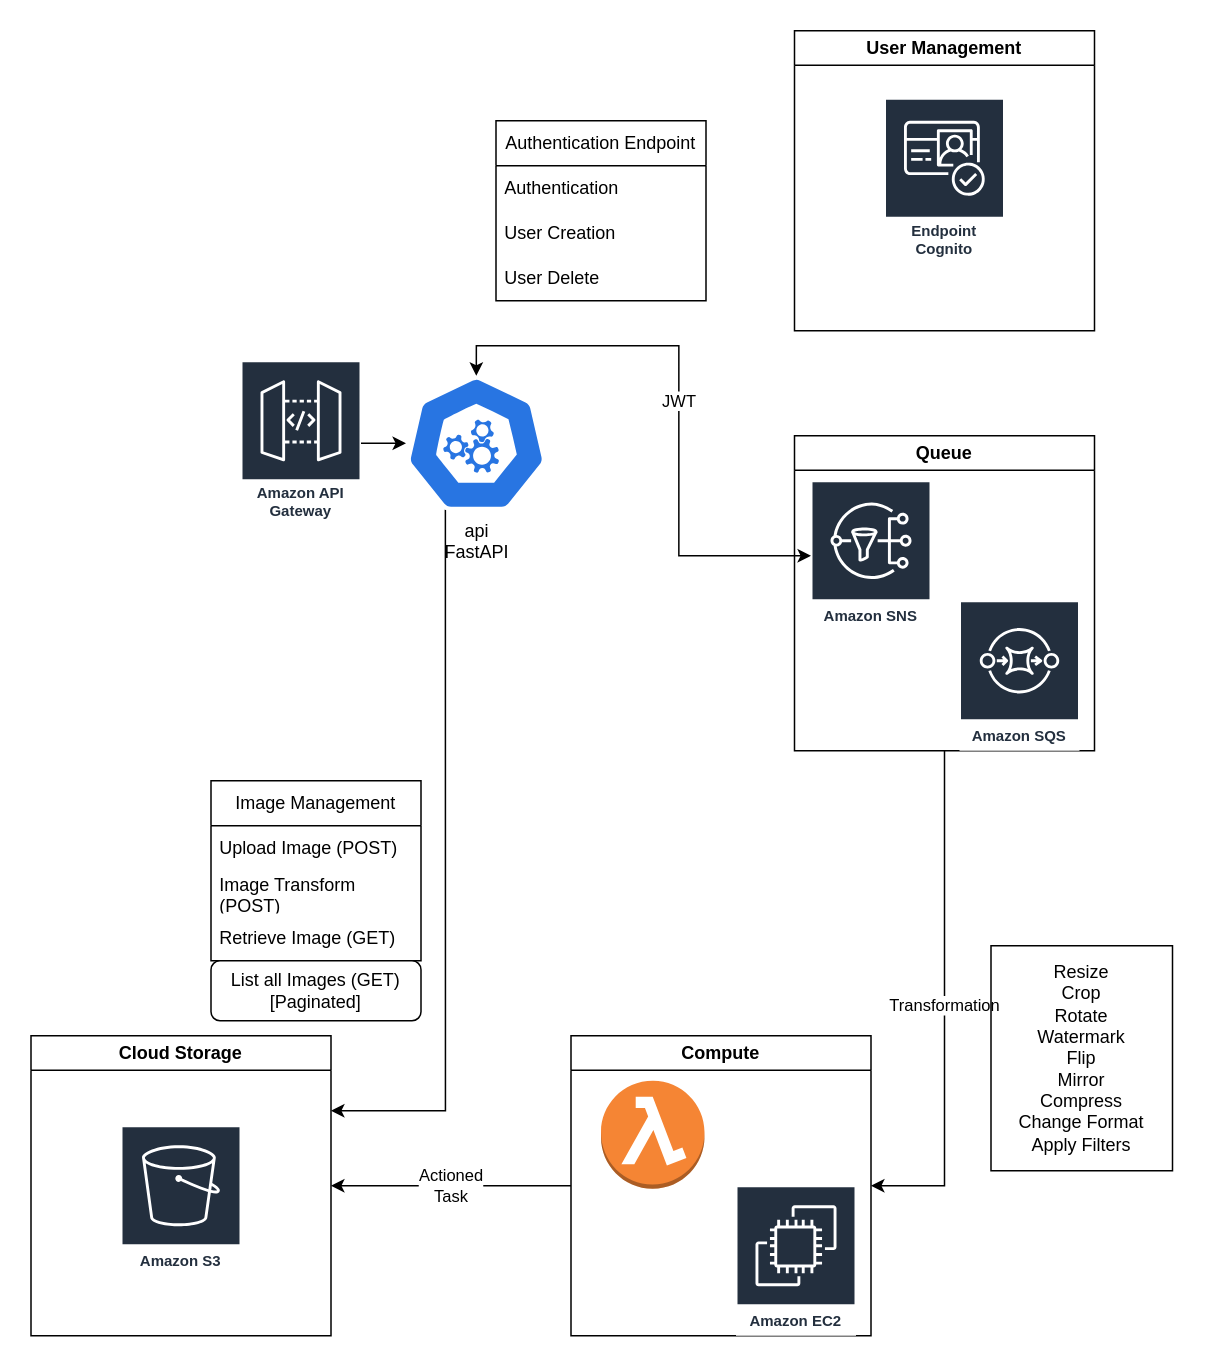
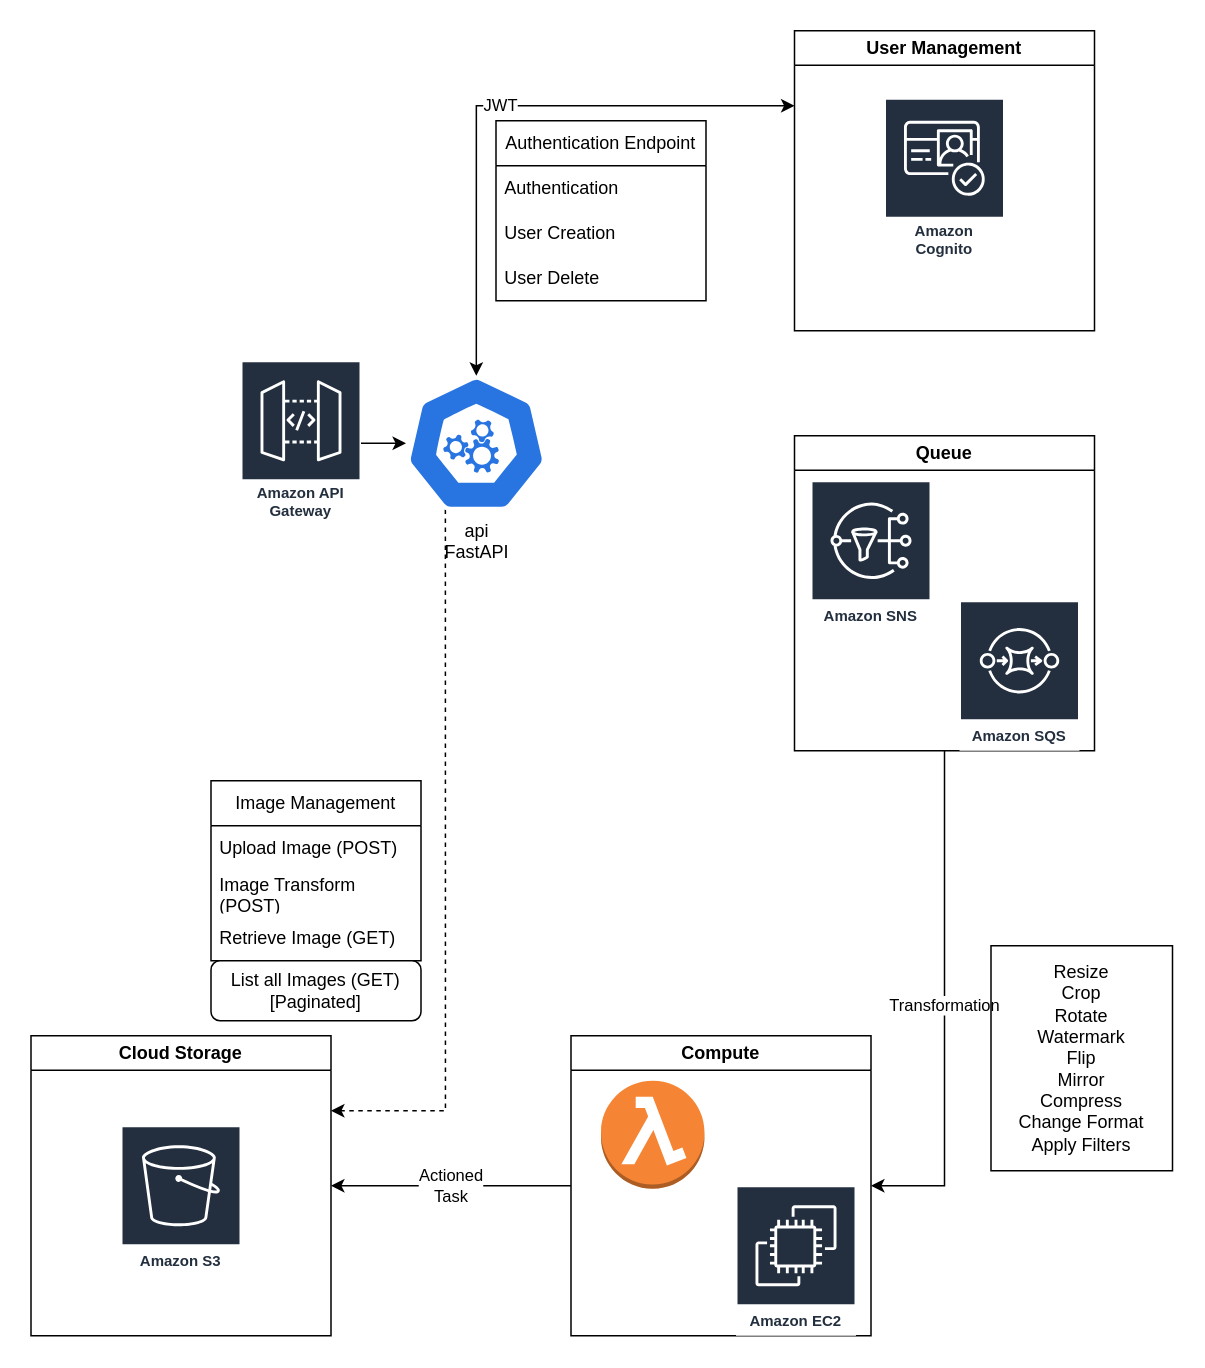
(944, 239) -> (944, 248)
(679, 410) -> (510, 106)
(445, 861) -> (445, 861)
